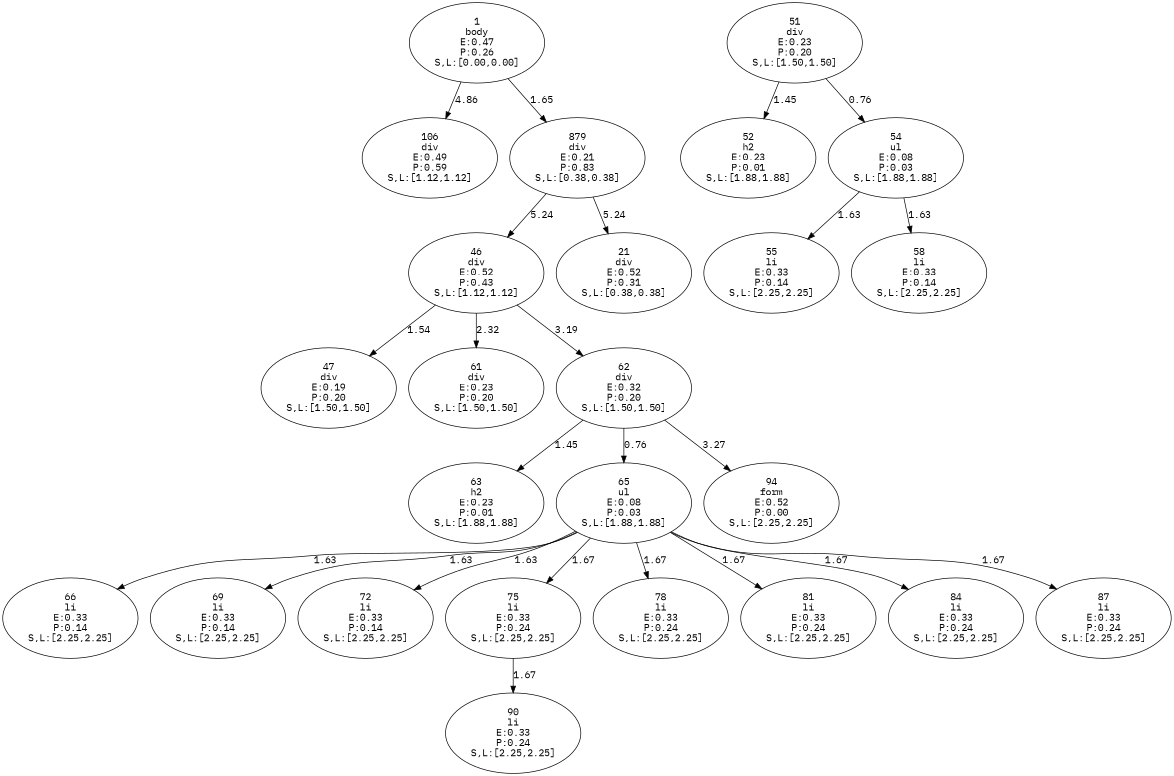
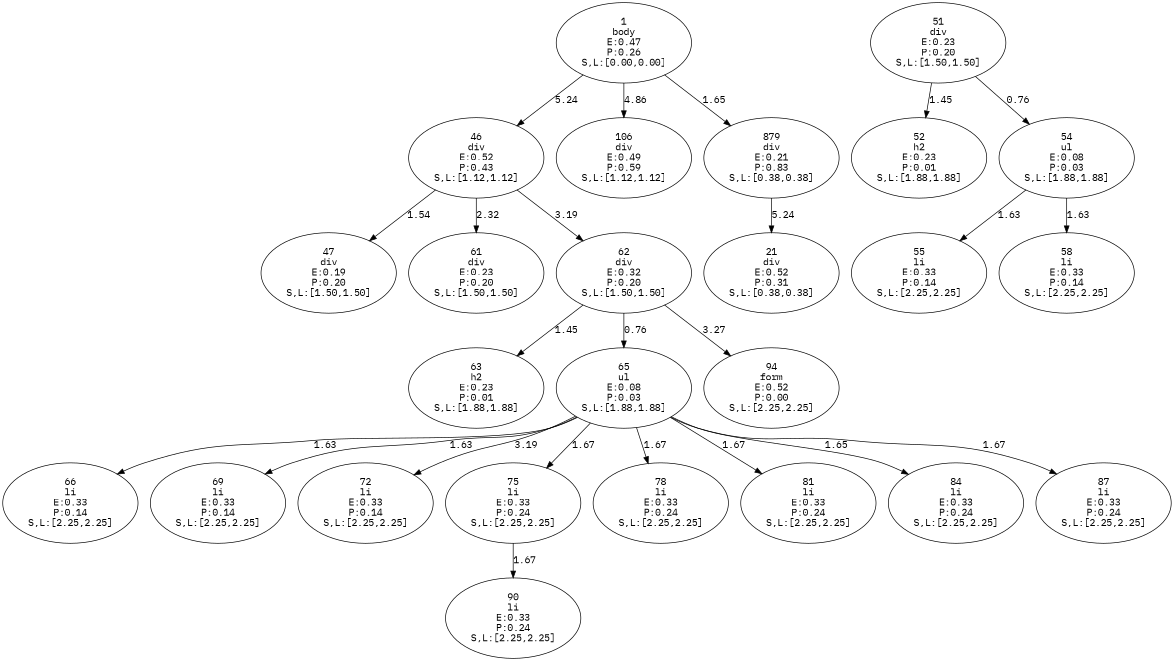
(529, 213) -> (553, 98)
(526, 561) -> (526, 446)
(836, 561) -> (836, 446)
